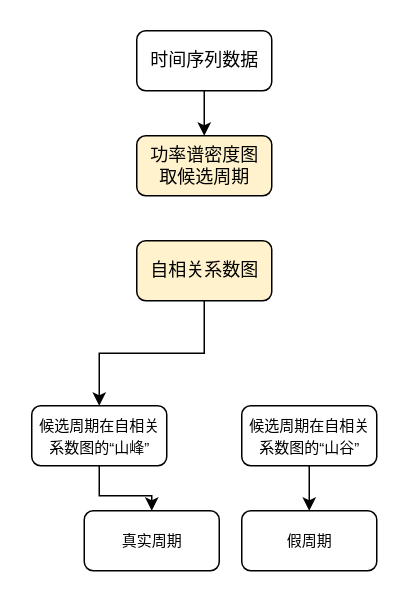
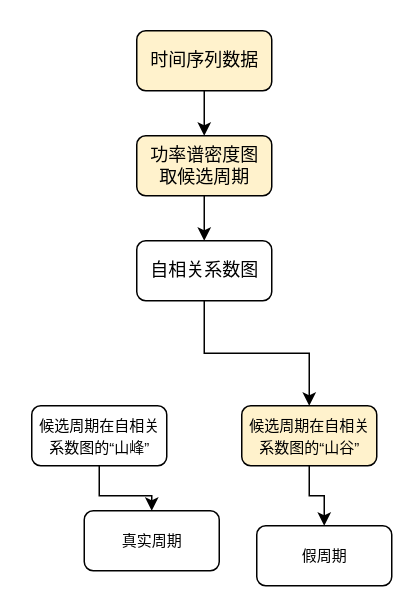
(204, 61) -> (204, 61)
none -> (204, 224)
(204, 271) -> (204, 271)
(132, 353) -> (276, 353)
(309, 436) -> (309, 436)
(309, 541) -> (324, 556)
